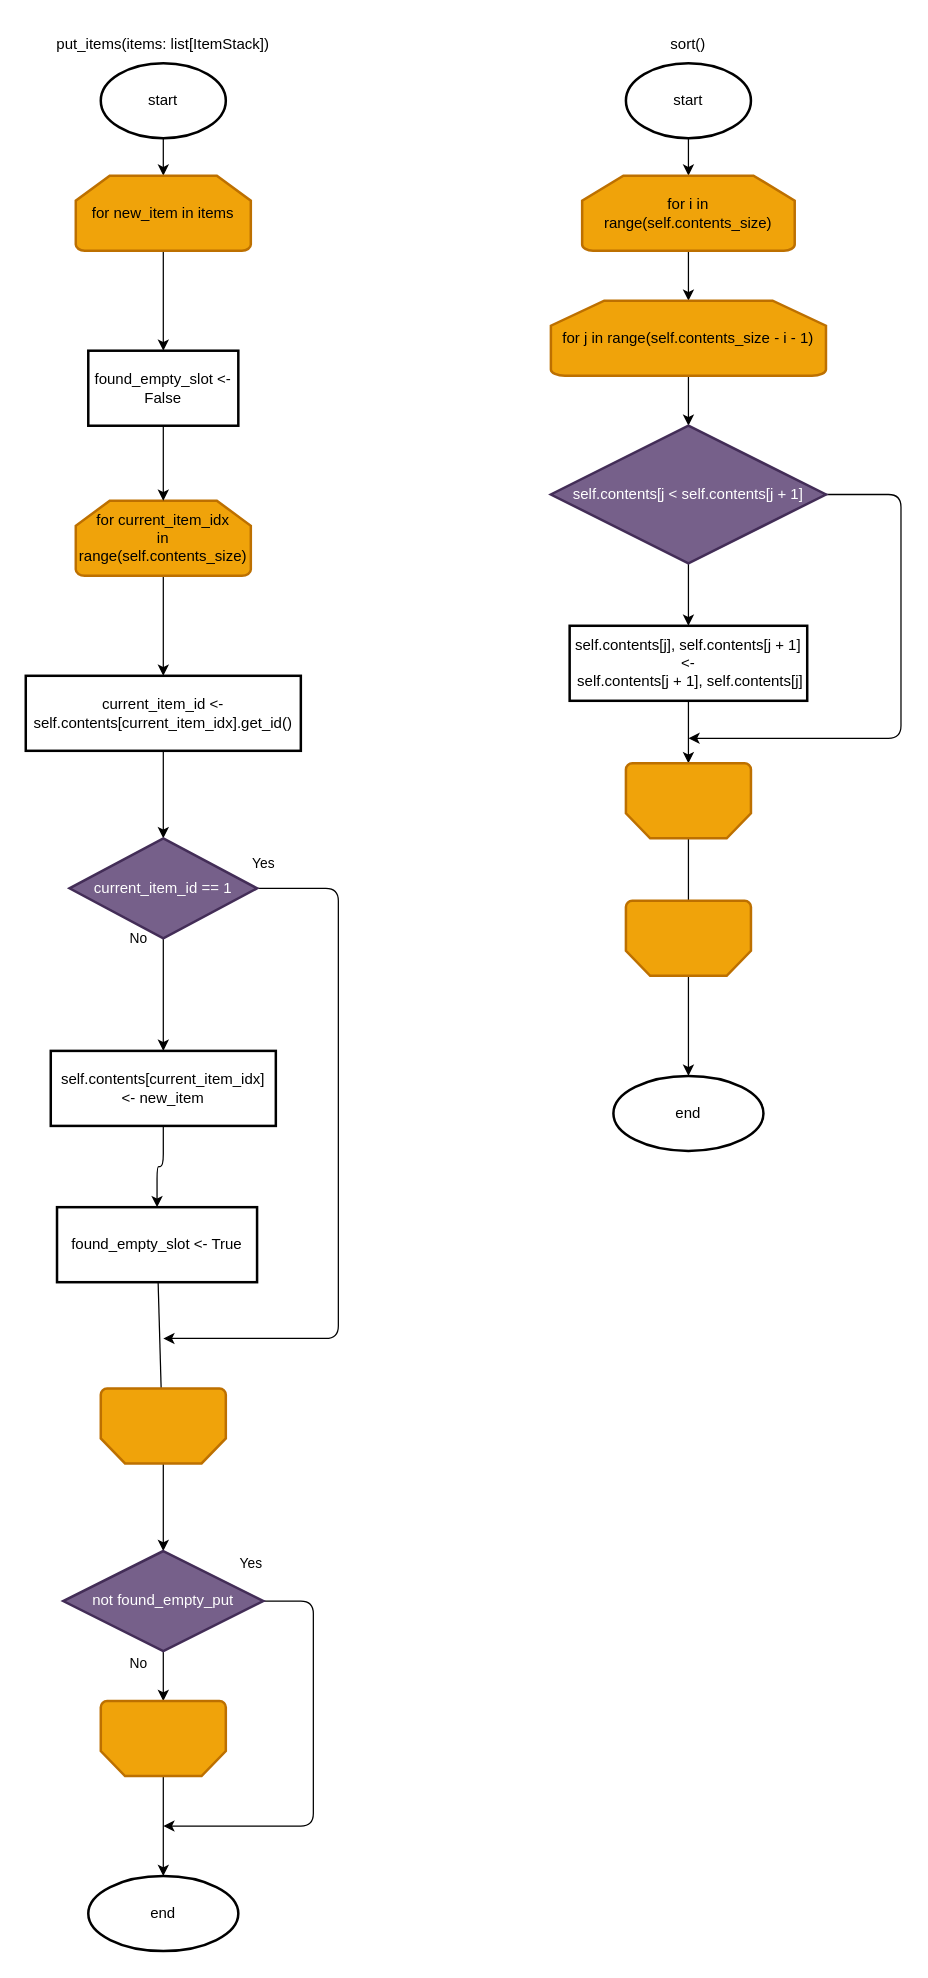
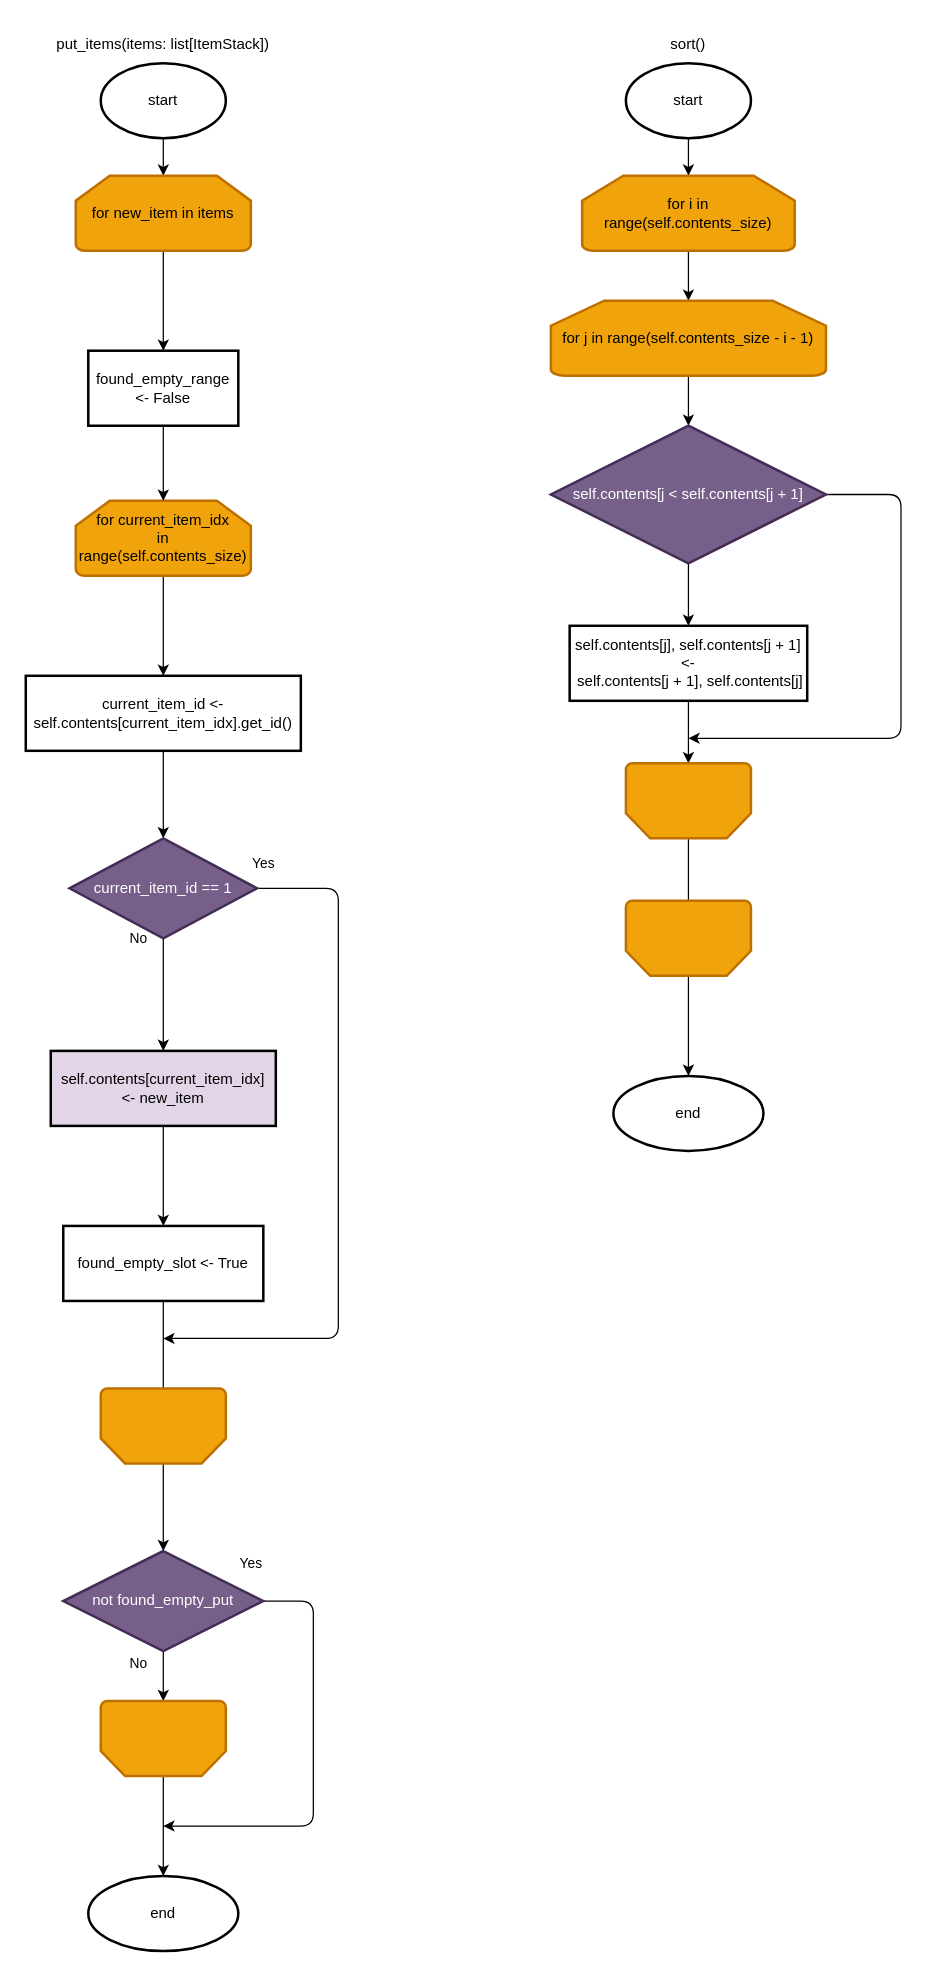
(163, 388) -> (163, 388)
(163, 1088) -> (163, 1088)
(157, 1244) -> (163, 1263)
